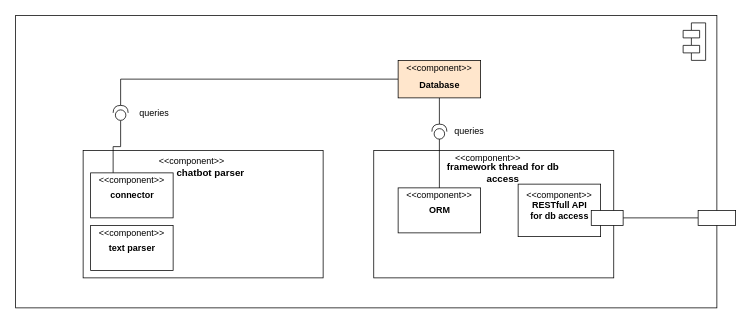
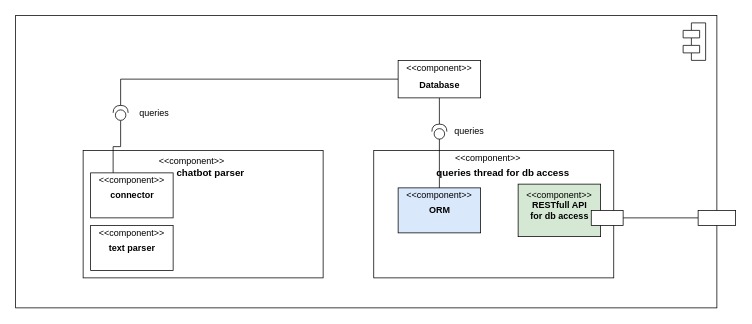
(439, 79) -> (439, 79)
(503, 173) -> (503, 173)
(439, 210) -> (439, 210)
(559, 210) -> (559, 210)
